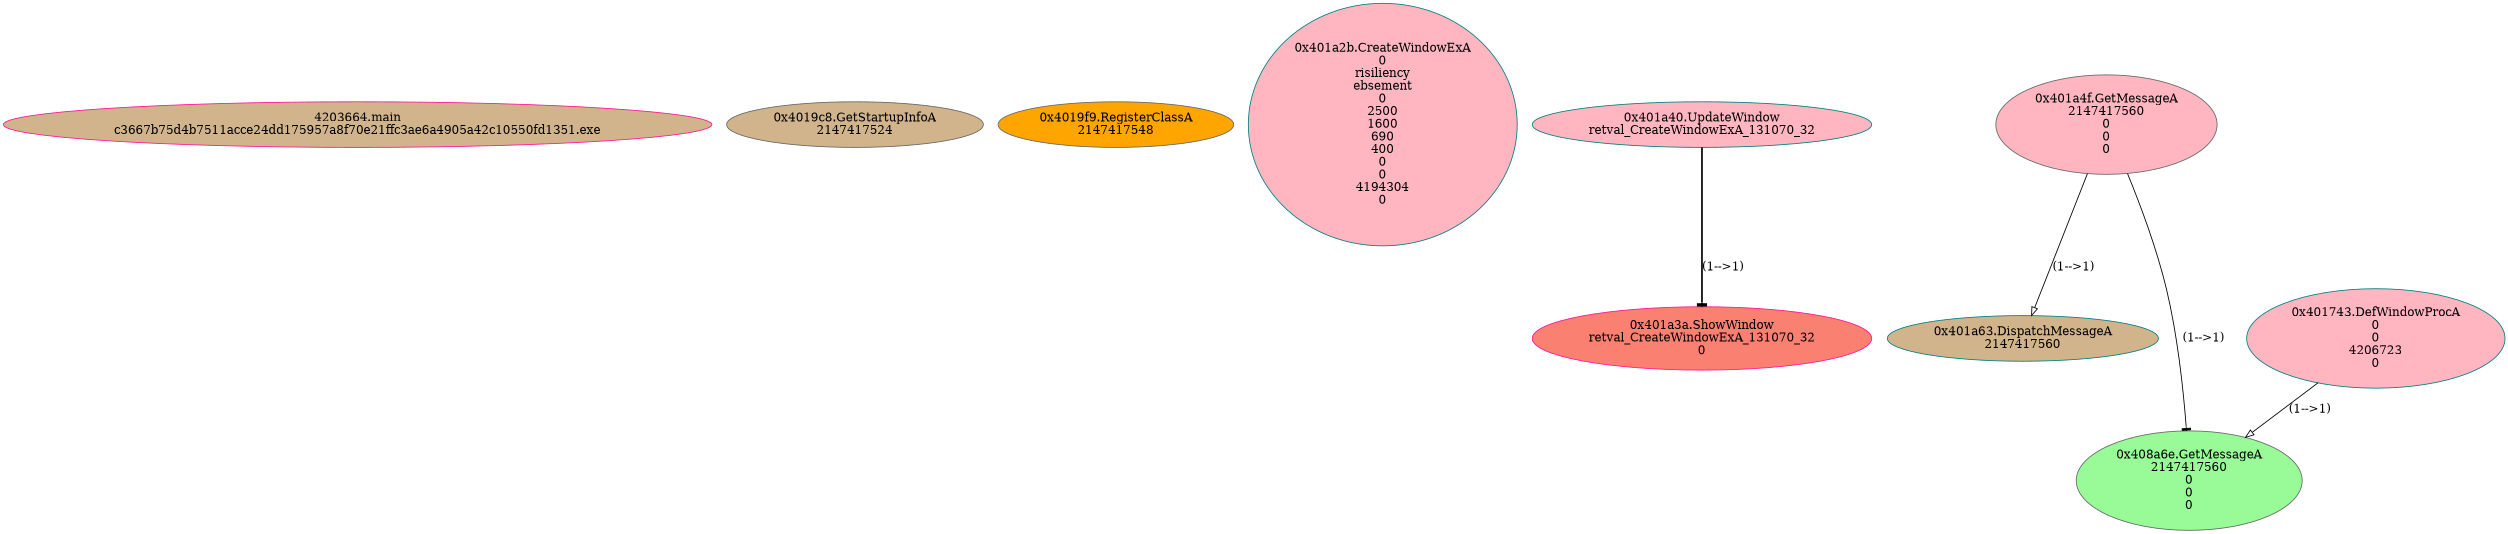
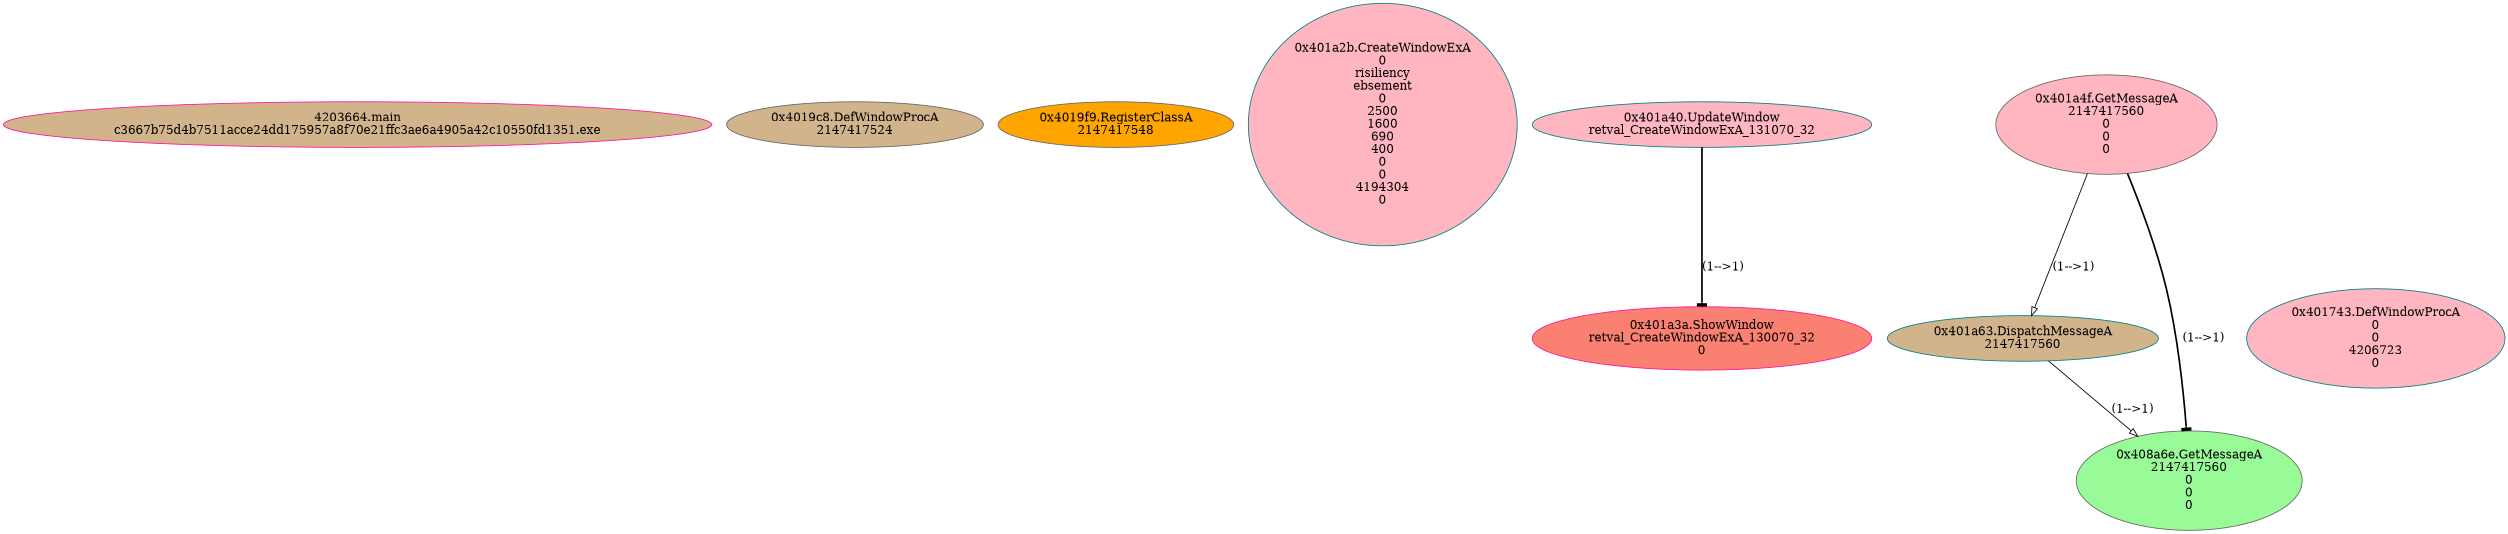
(855, 125) -> (855, 125)
(2168, 297) -> (2168, 297)
(1702, 338) -> (1702, 338)
(2285, 408) -> (2090, 396)
